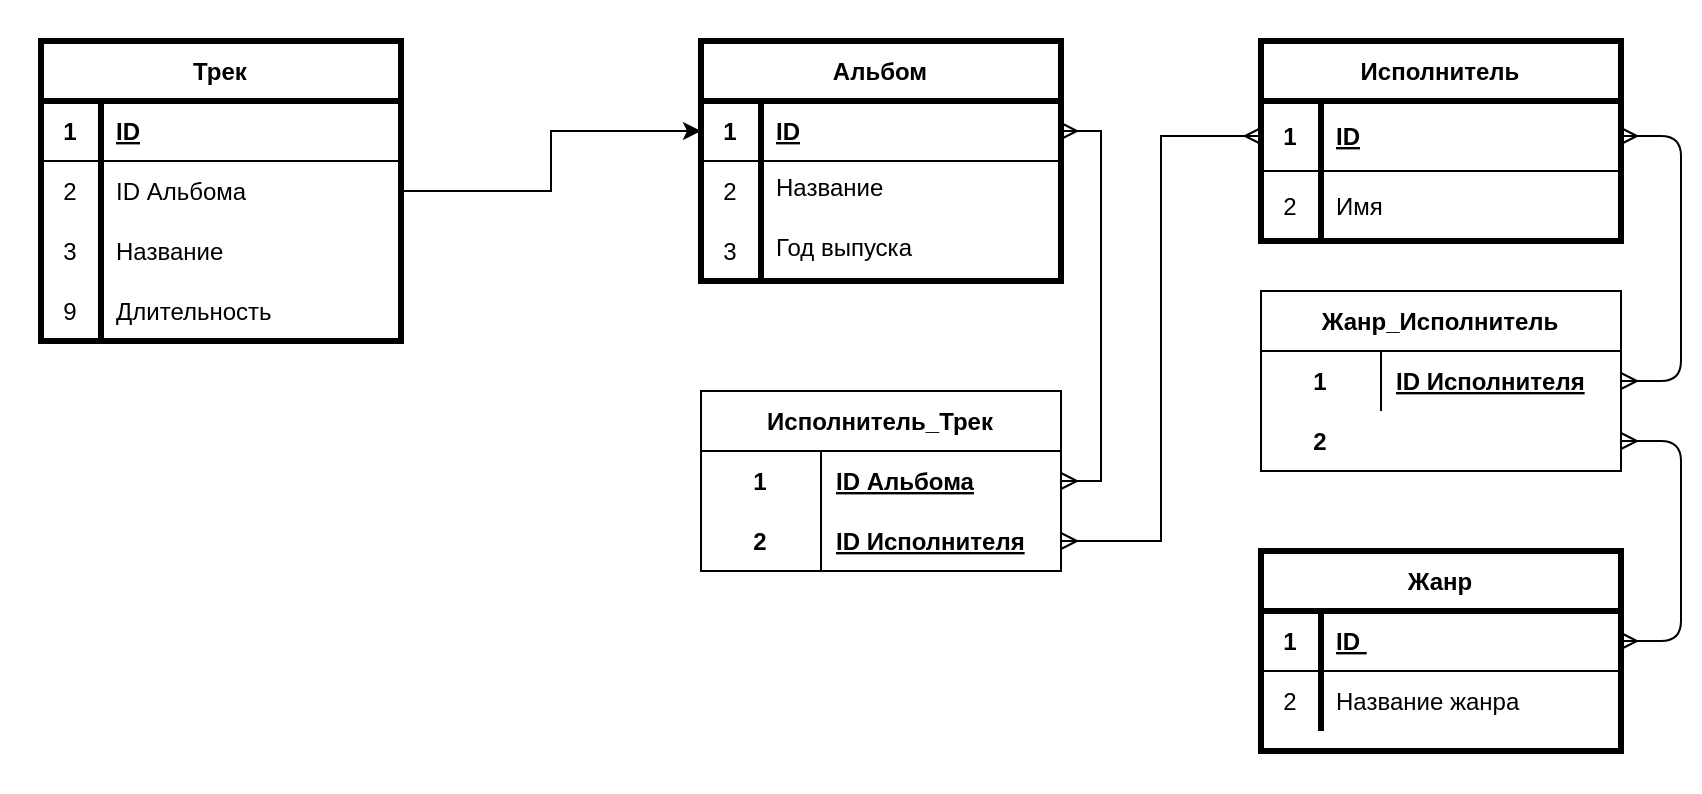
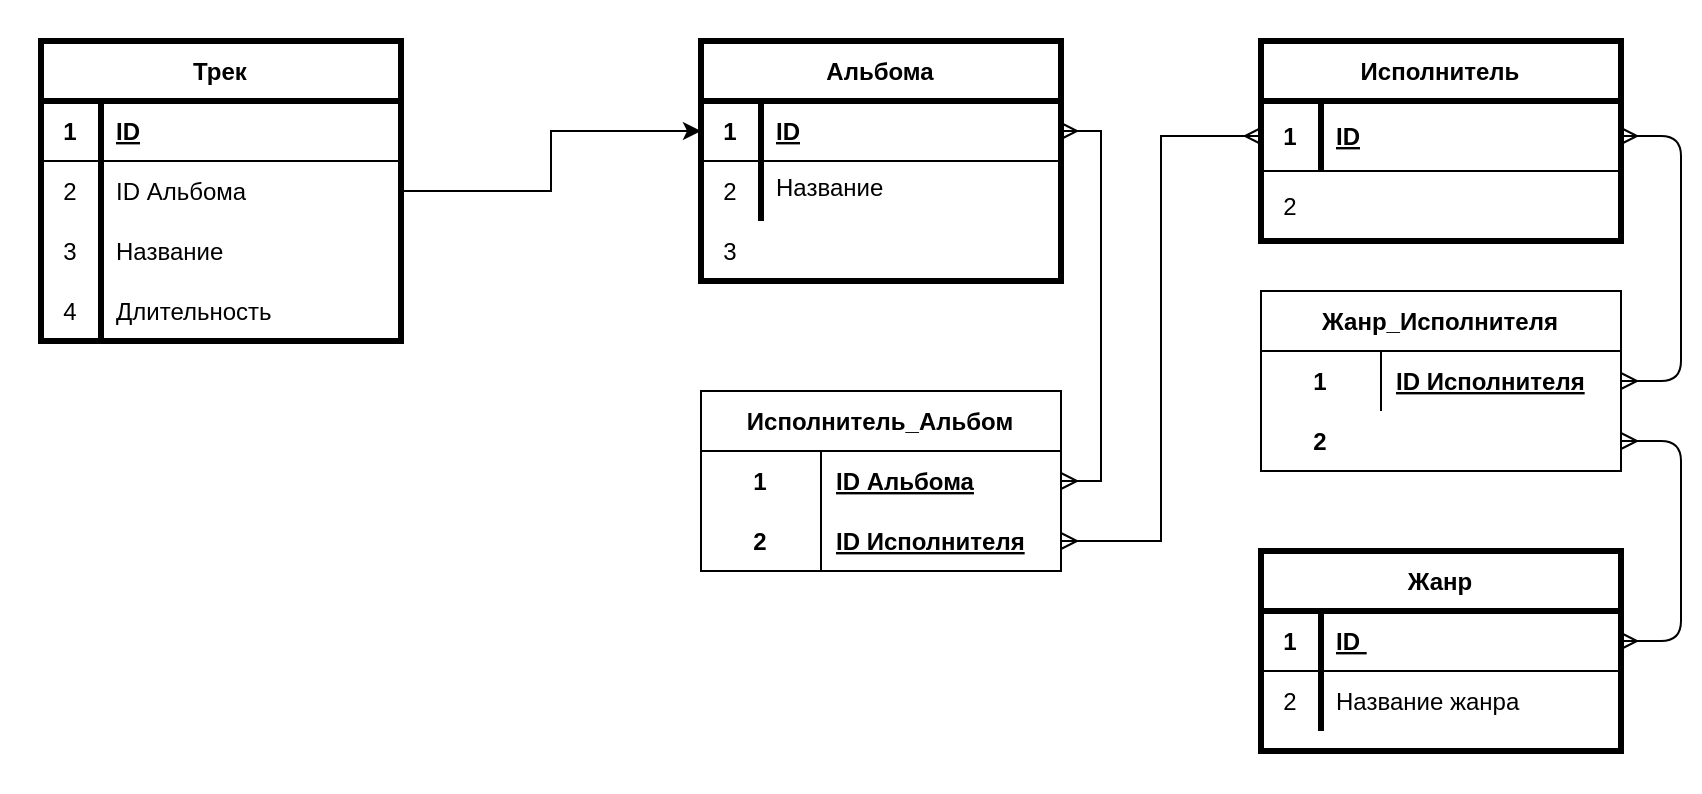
(880, 72) -> (880, 72)
(1471, 206) -> none
(911, 251) -> none
(70, 312) -> (70, 312)
(1440, 322) -> (1440, 322)
(880, 422) -> (880, 422)
